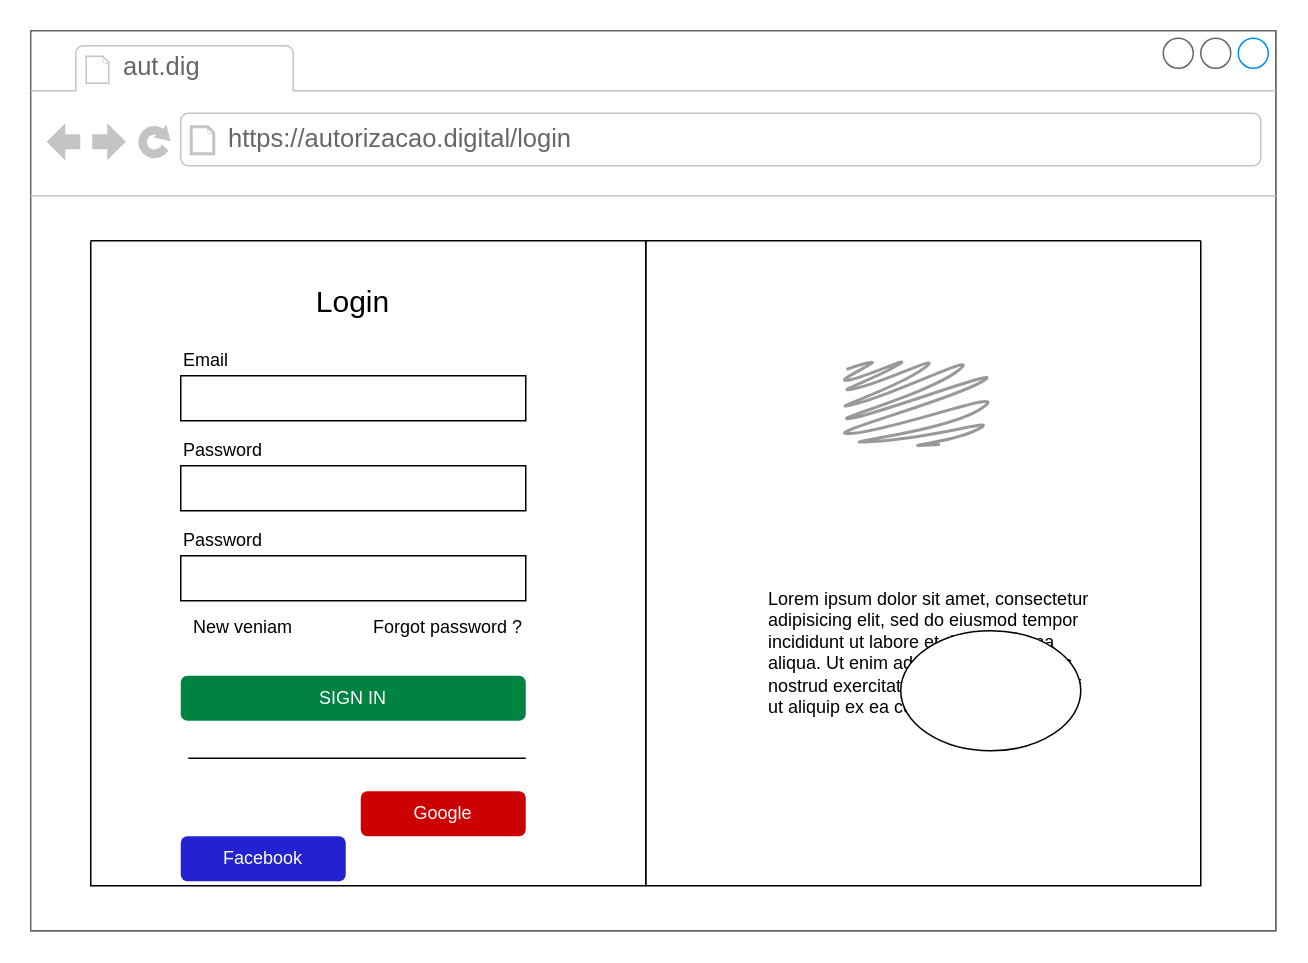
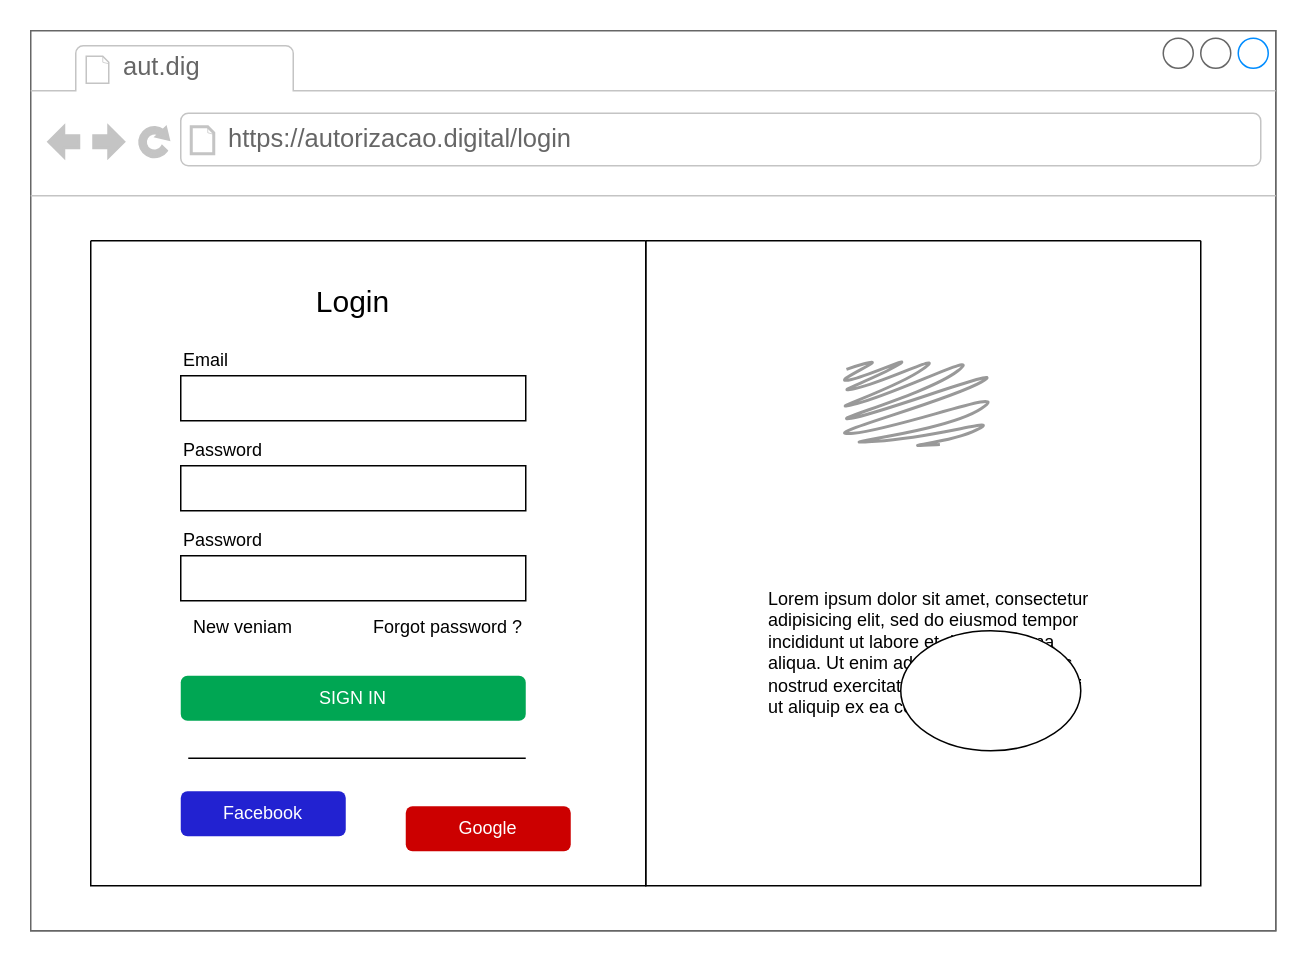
(353, 698) -> (353, 698)
(443, 814) -> (488, 829)
(263, 859) -> (263, 814)
